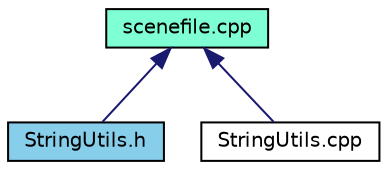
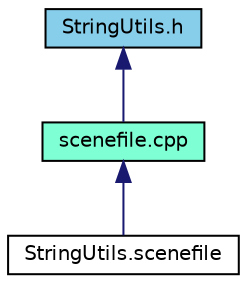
(130, 93) -> (123, 96)
(290, 142) -> (123, 255)
